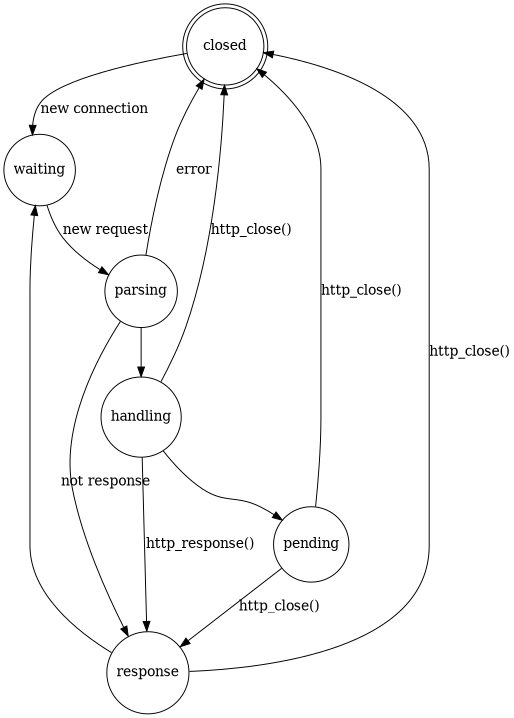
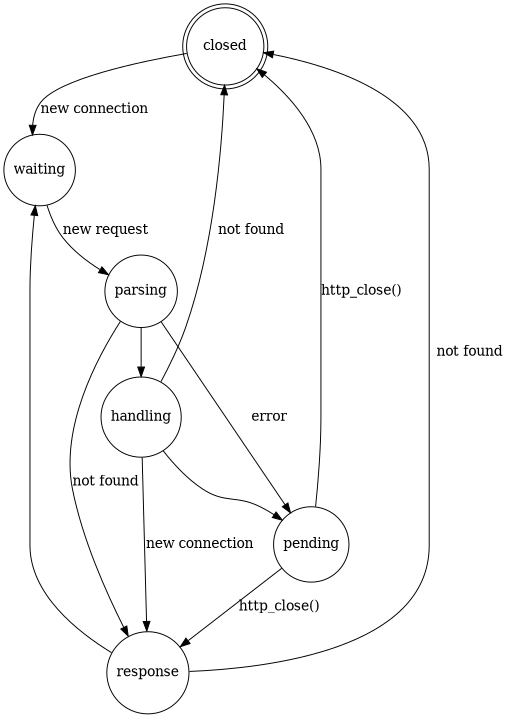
(165, 169) -> (223, 413)
(251, 230) -> (251, 230)
(470, 352) -> (470, 352)
(106, 482) -> (106, 482)
(200, 544) -> (200, 544)
